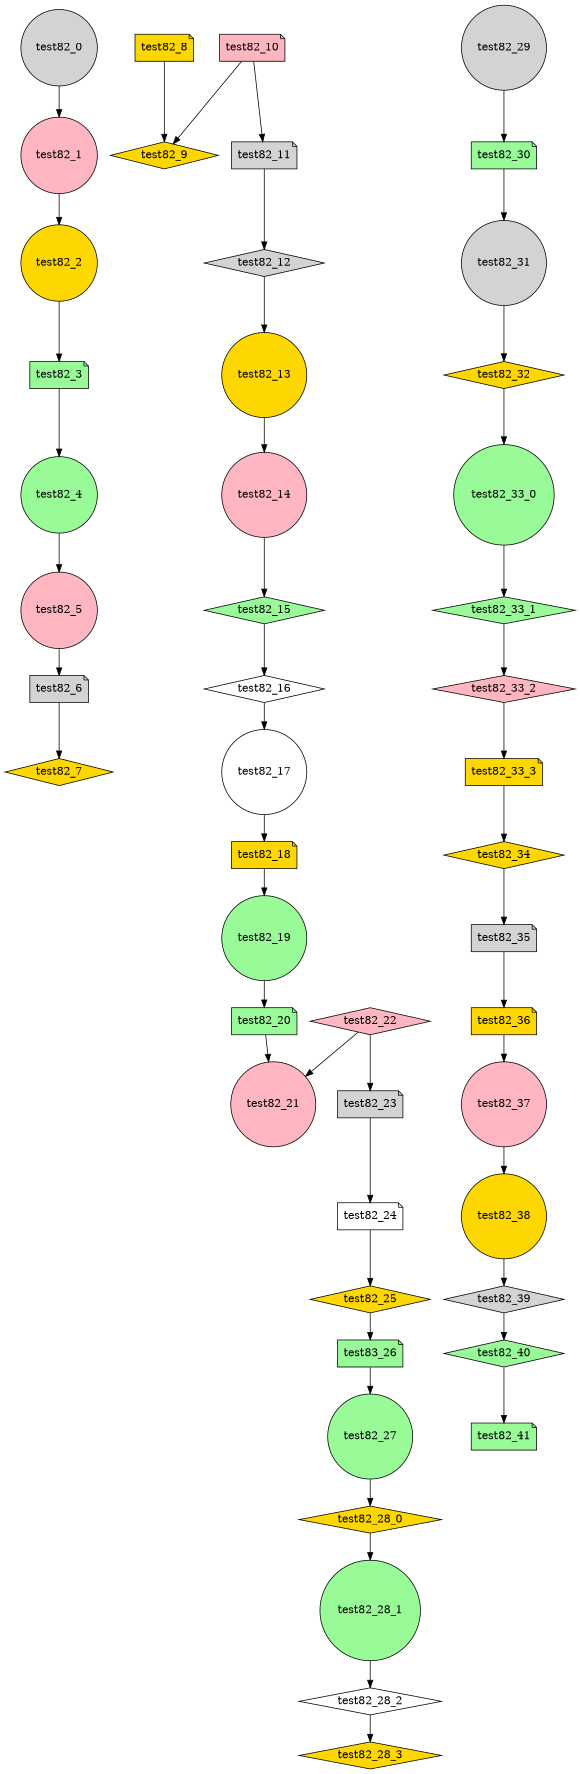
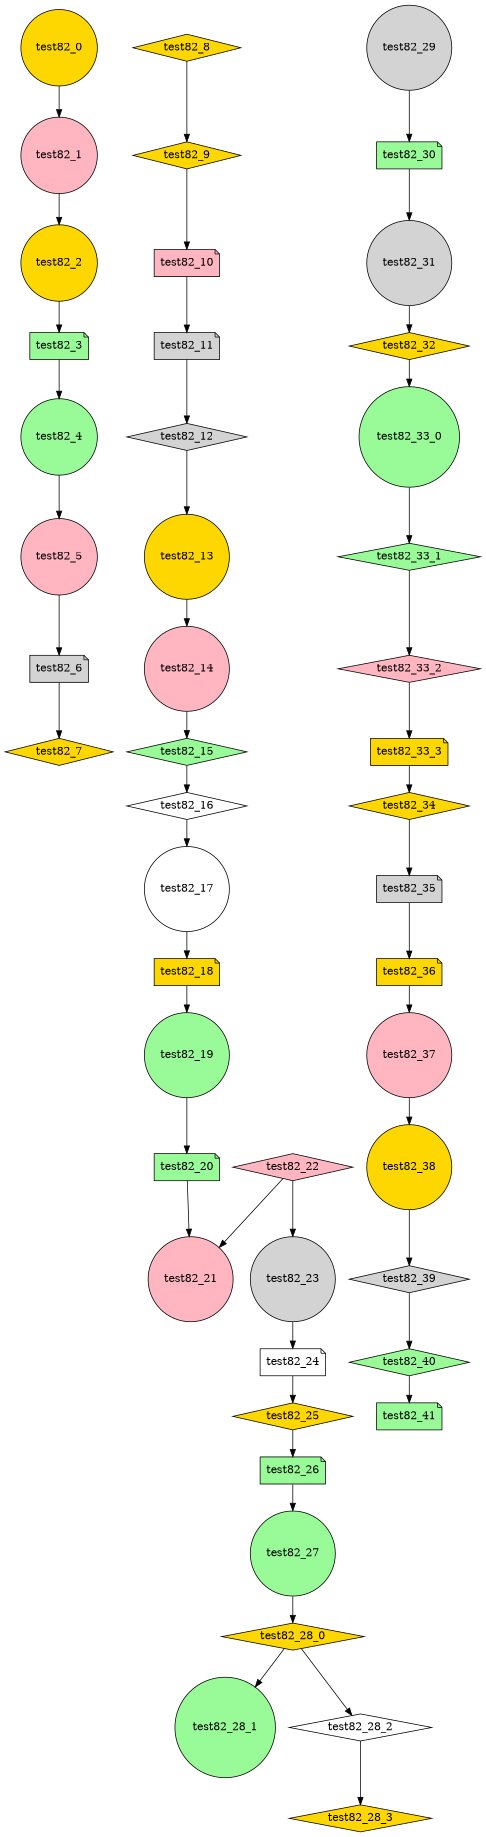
(59, 48) -> (59, 48)
(164, 48) -> (187, 48)
(210, 100) -> (187, 205)
(370, 1104) -> (293, 1279)
(370, 1353) -> (293, 1470)
(370, 1671) -> (324, 1679)
